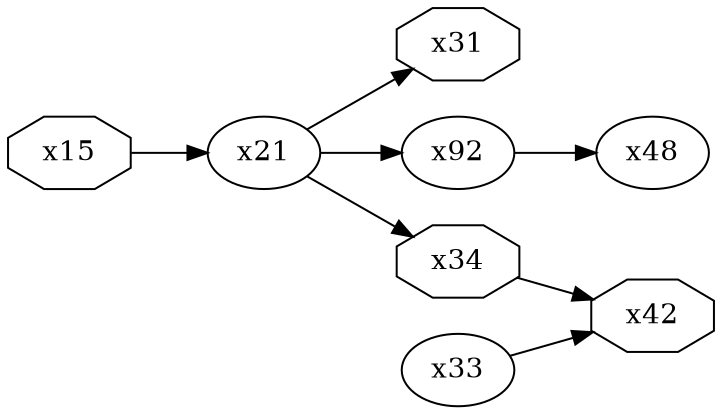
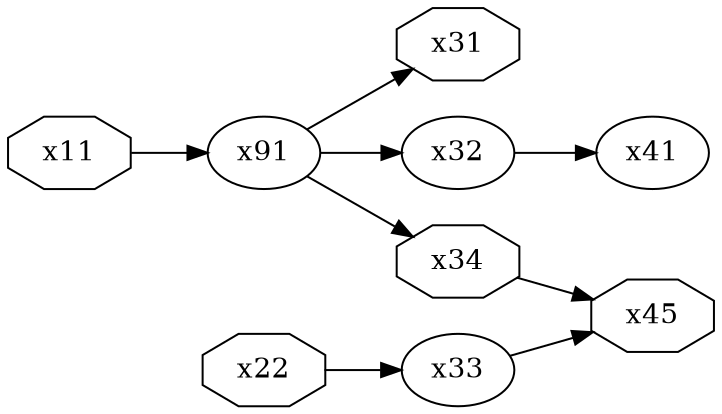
(69, 153) -> (69, 153)
(264, 153) -> (264, 153)
(458, 153) -> (458, 153)
(653, 153) -> (653, 153)
(653, 316) -> (653, 316)
none -> (264, 370)
